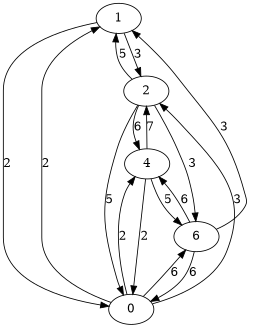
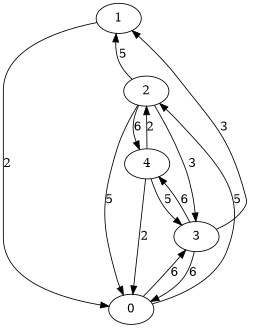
(131, 51) -> none
(150, 128) -> (150, 128)
(42, 173) -> none
(237, 200) -> (237, 200)
(196, 237) -> (196, 237)
(118, 238) -> none
